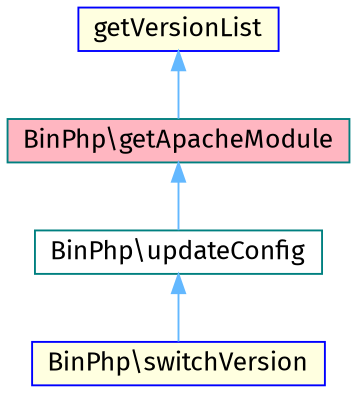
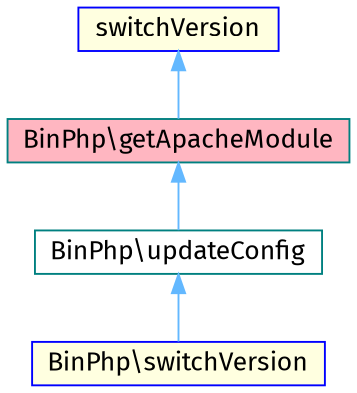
(178, 29) -> (178, 29)
